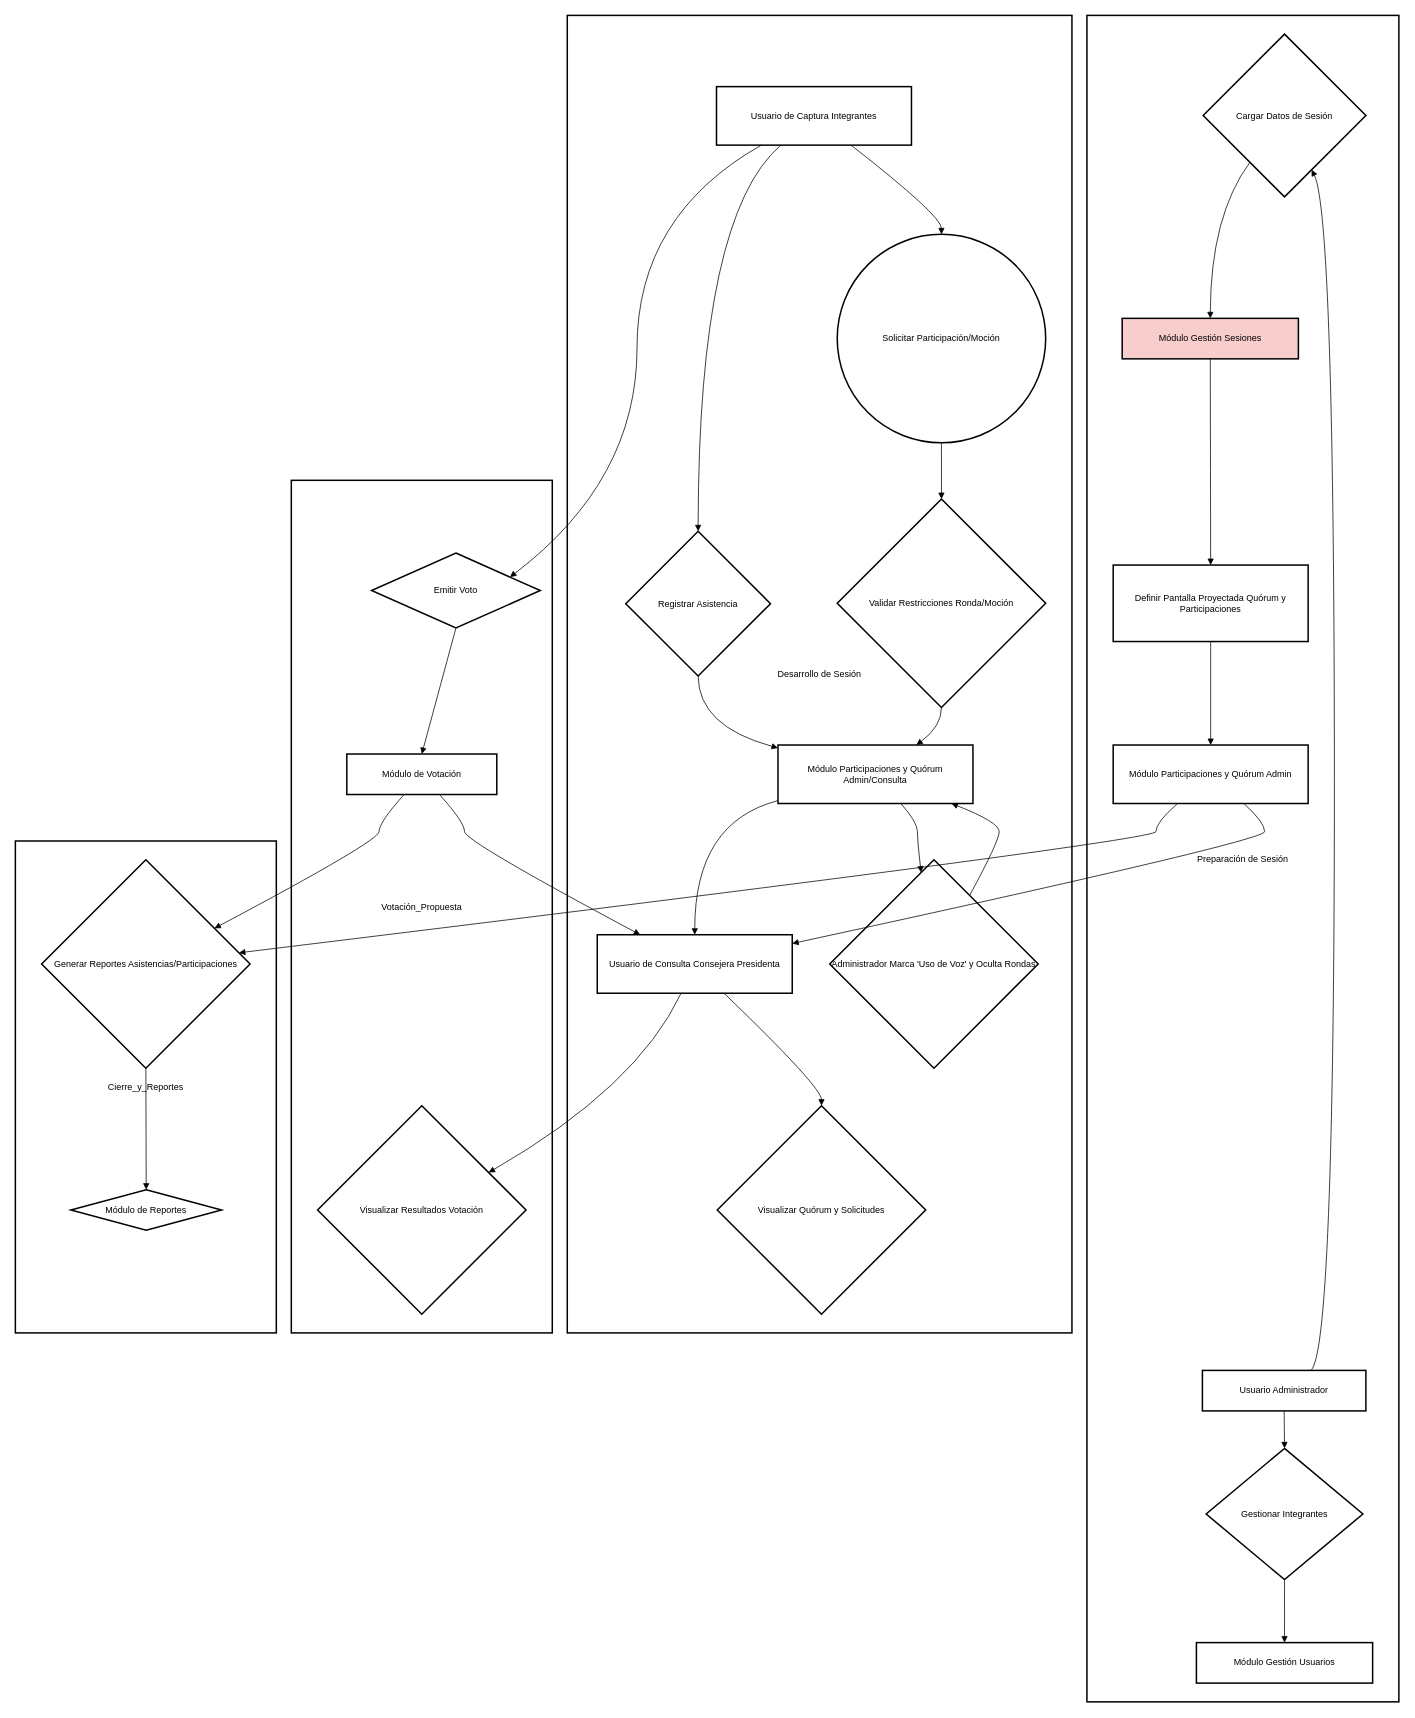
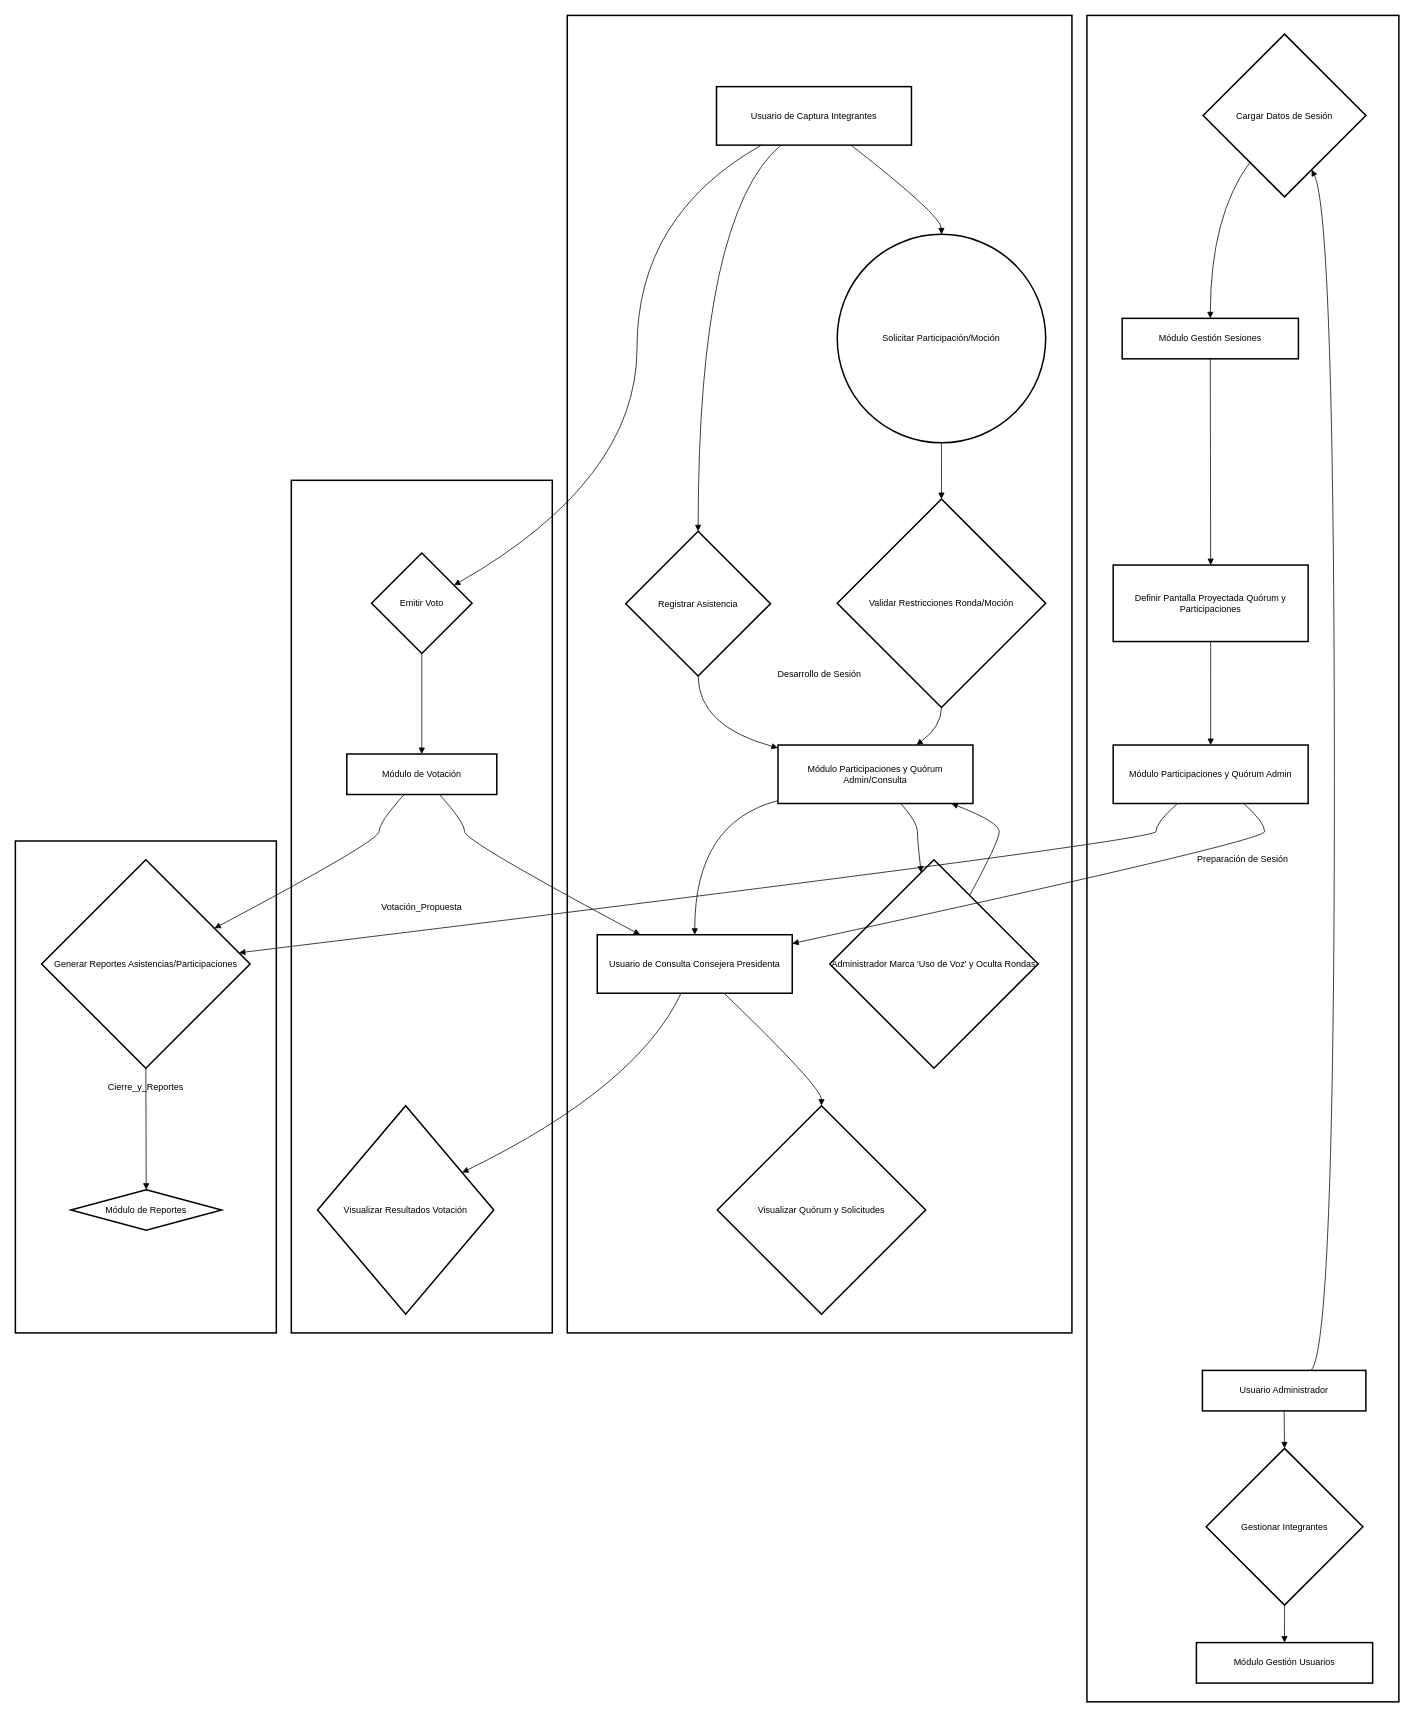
(1211, 339) -> (1211, 339)
(456, 591) -> (422, 603)
(422, 1210) -> (406, 1210)
(1285, 1514) -> (1285, 1527)
